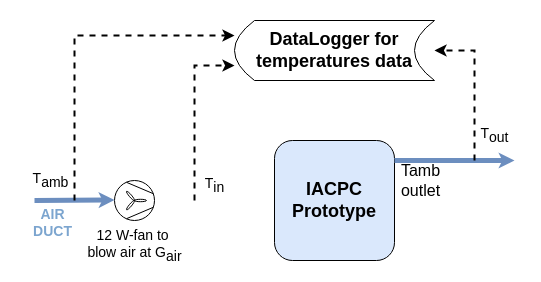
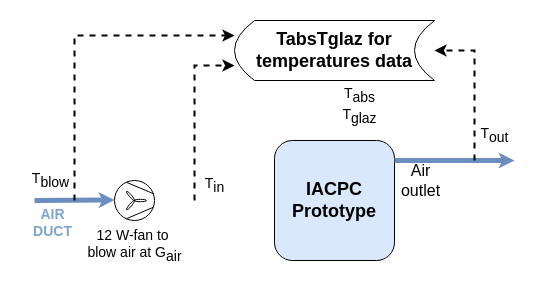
(335, 51) -> (335, 51)
none -> (360, 106)
(51, 181) -> (51, 181)
(421, 181) -> (421, 181)
